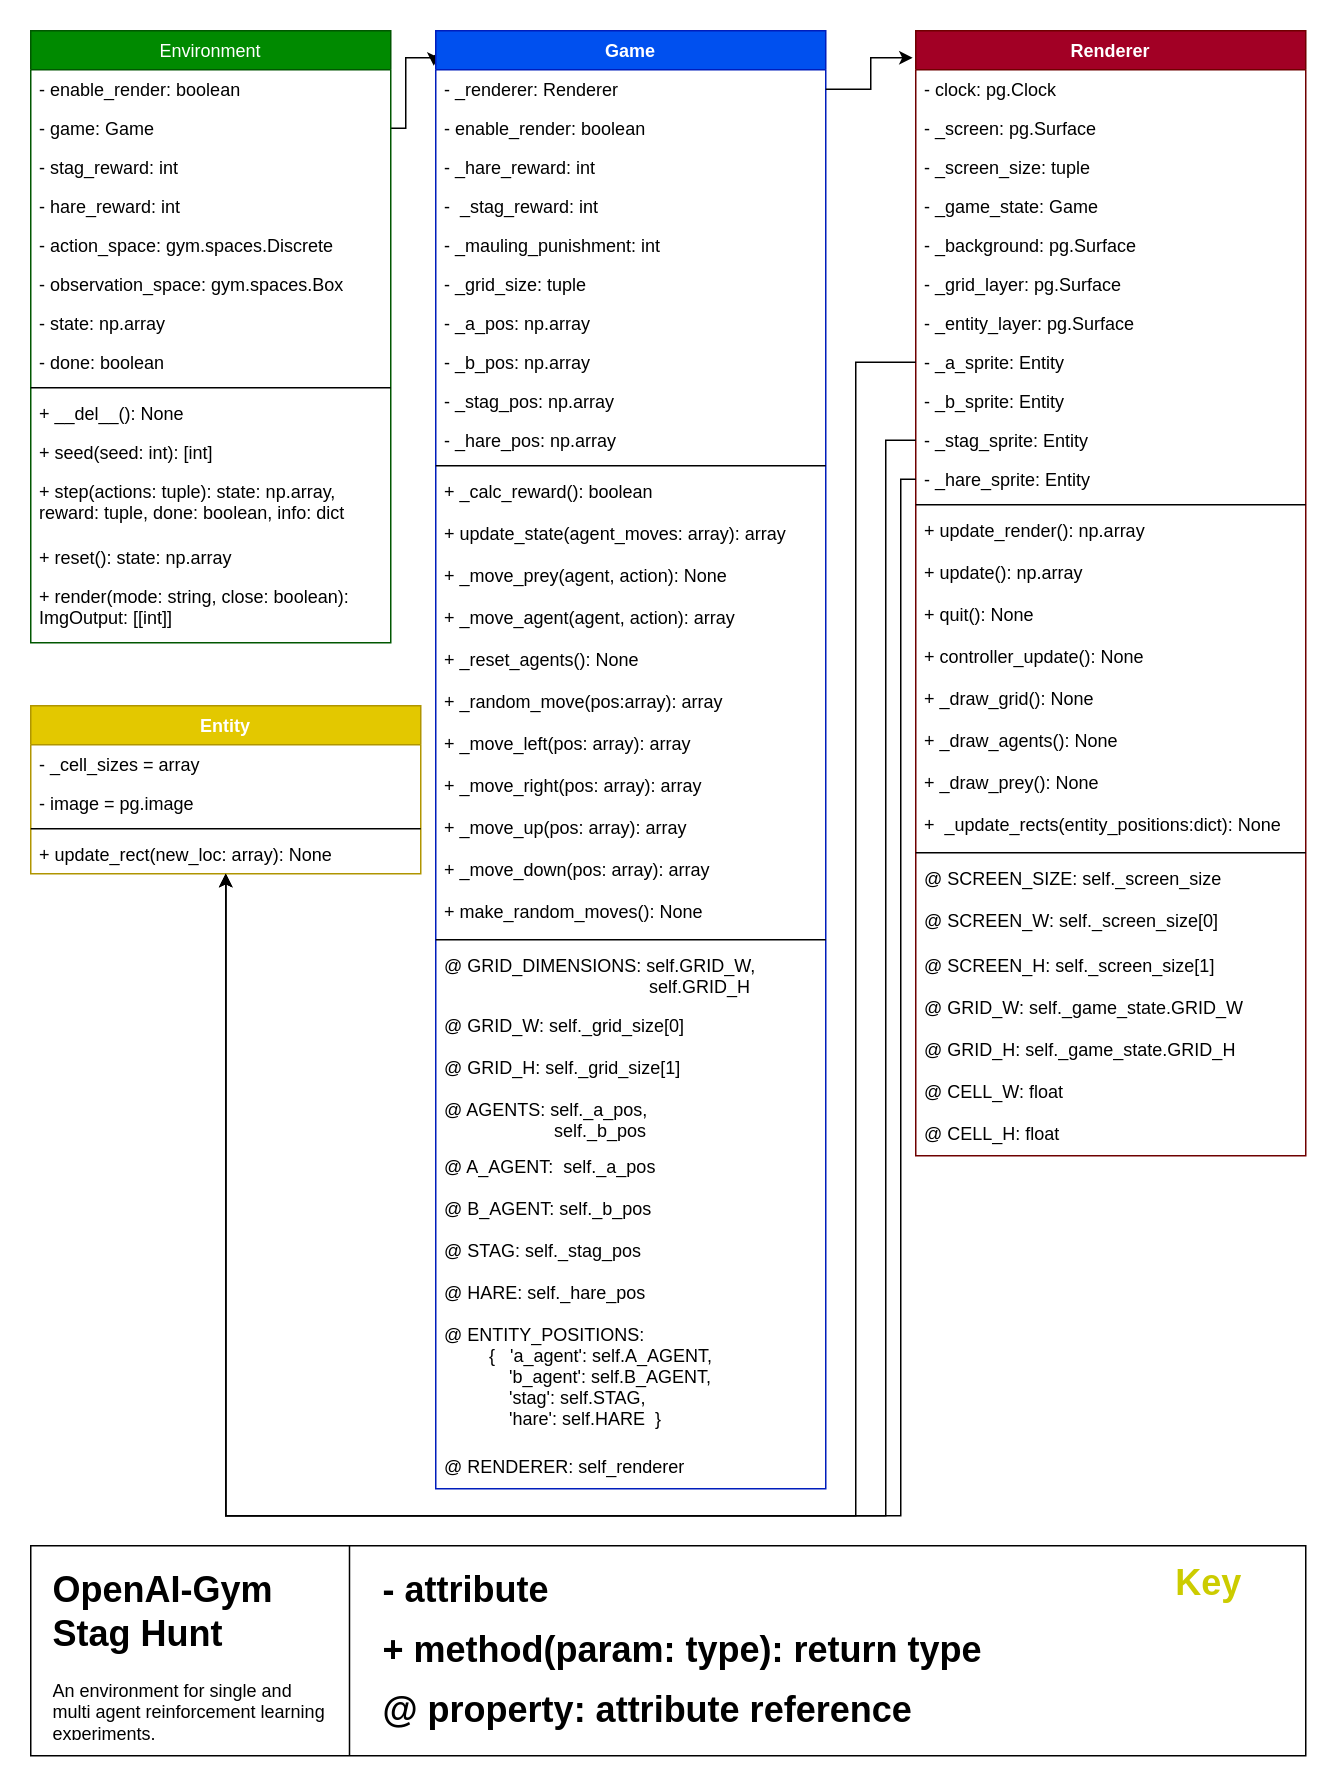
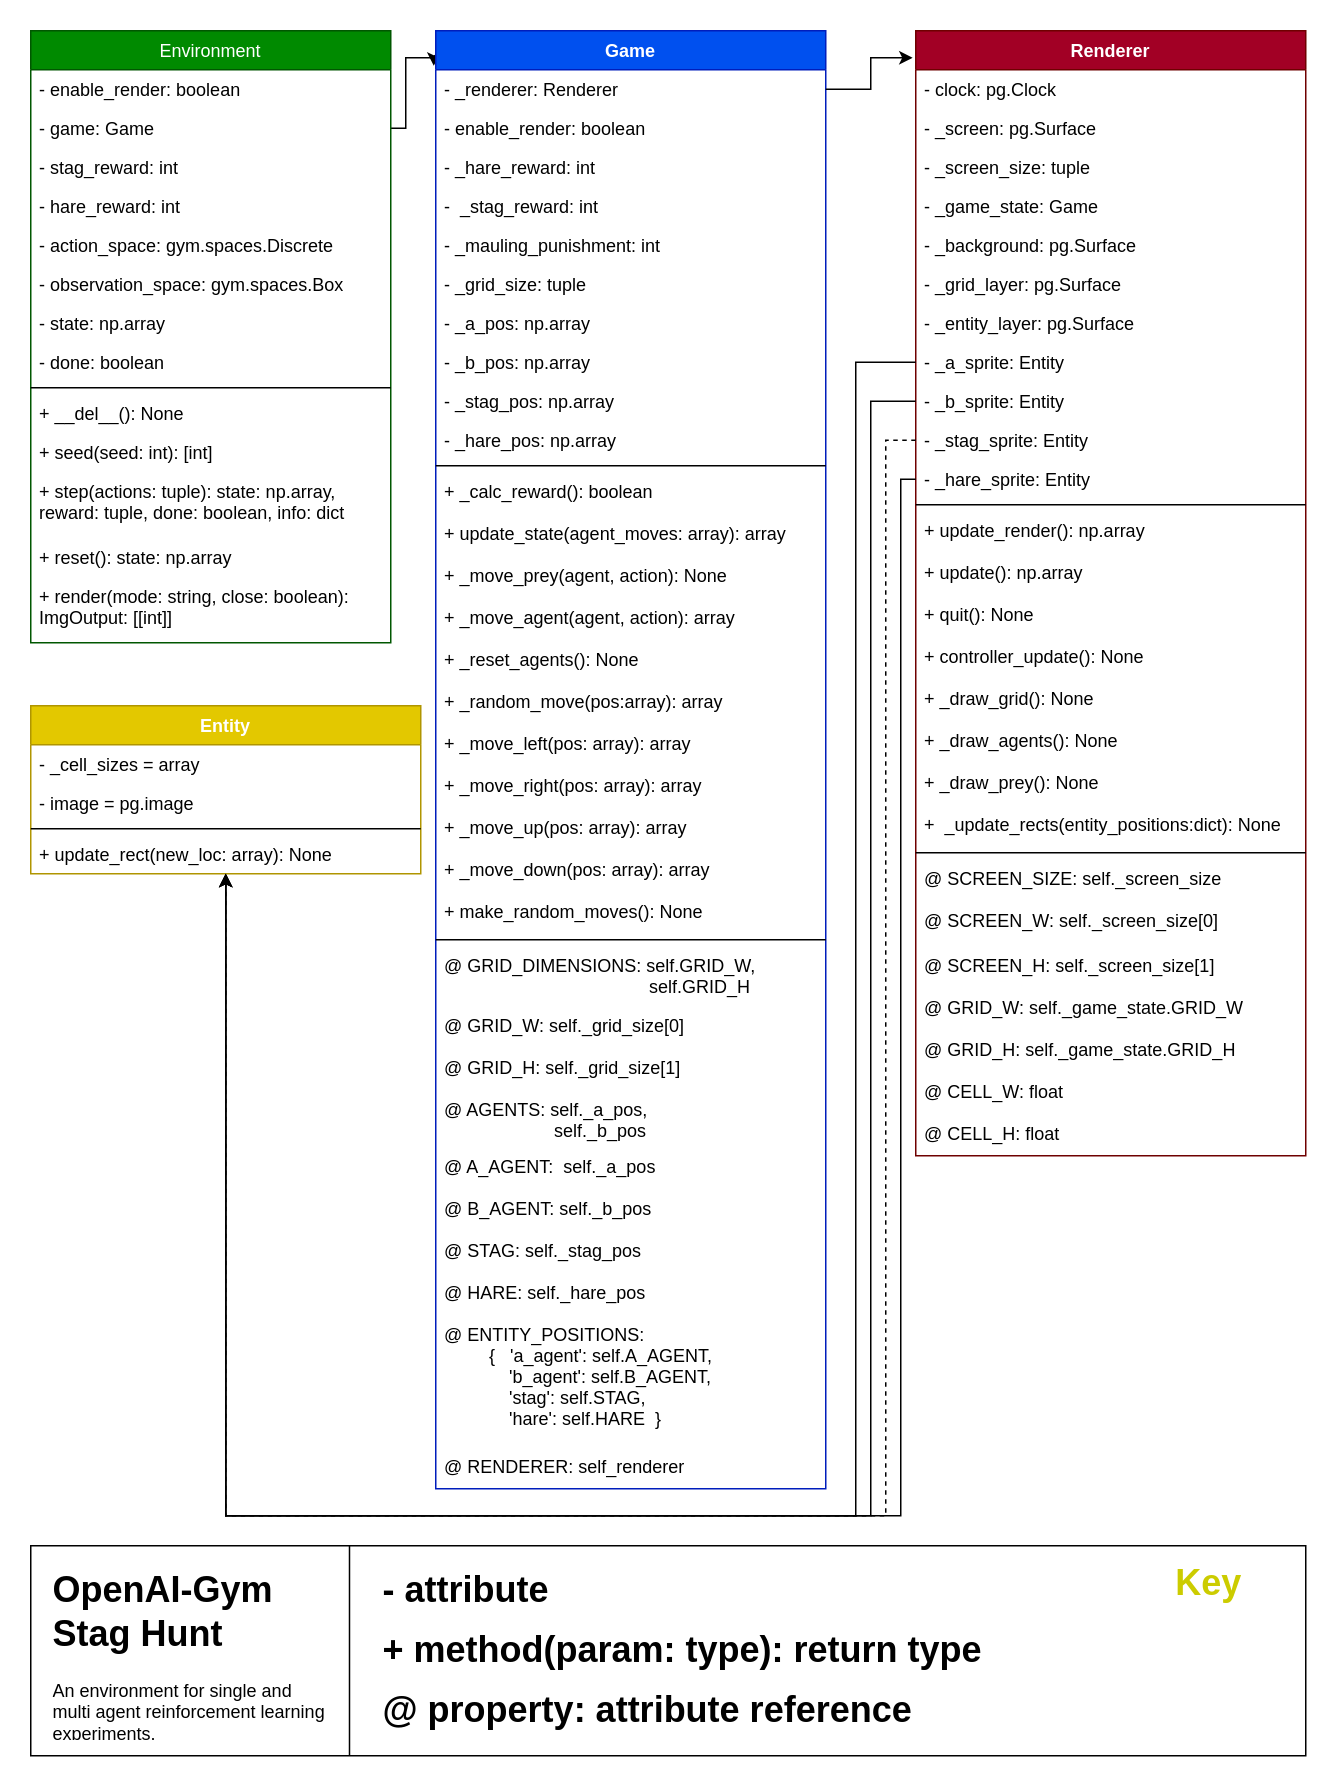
none -> (871, 935)
(886, 962) -> (886, 962)
